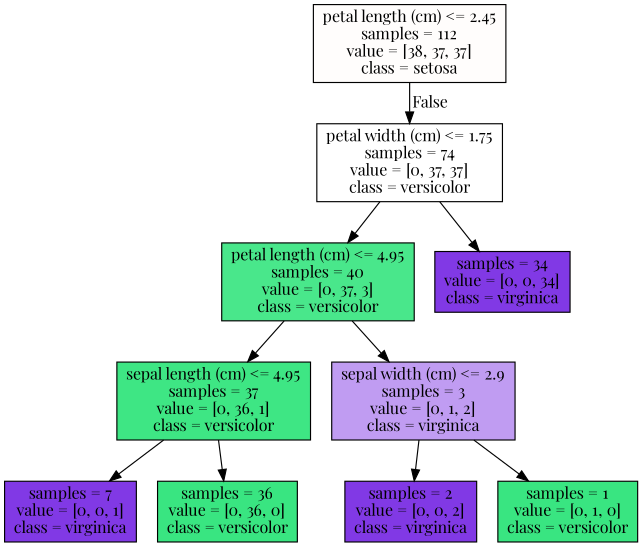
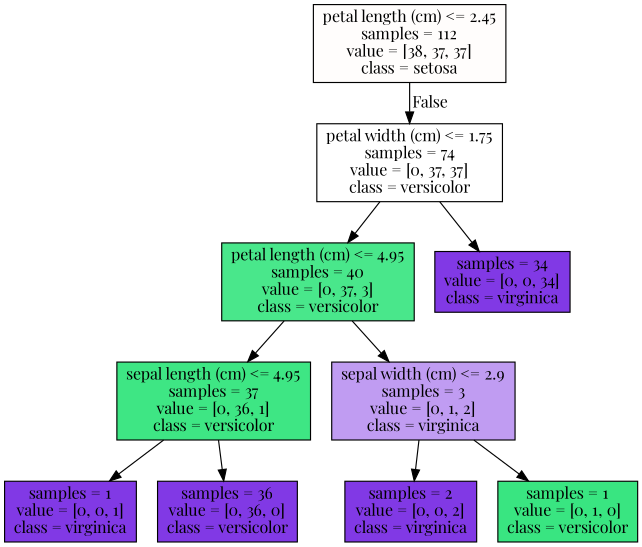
(70, 512) -> (70, 512)
(227, 512) -> (227, 512)
